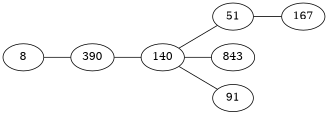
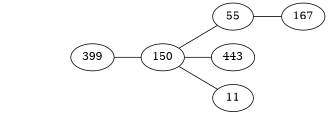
(233, 17) -> (233, 17)
(23, 57) -> none
(92, 57) -> (92, 57)
(163, 57) -> (163, 57)
(233, 57) -> (233, 57)
(233, 98) -> (233, 98)
